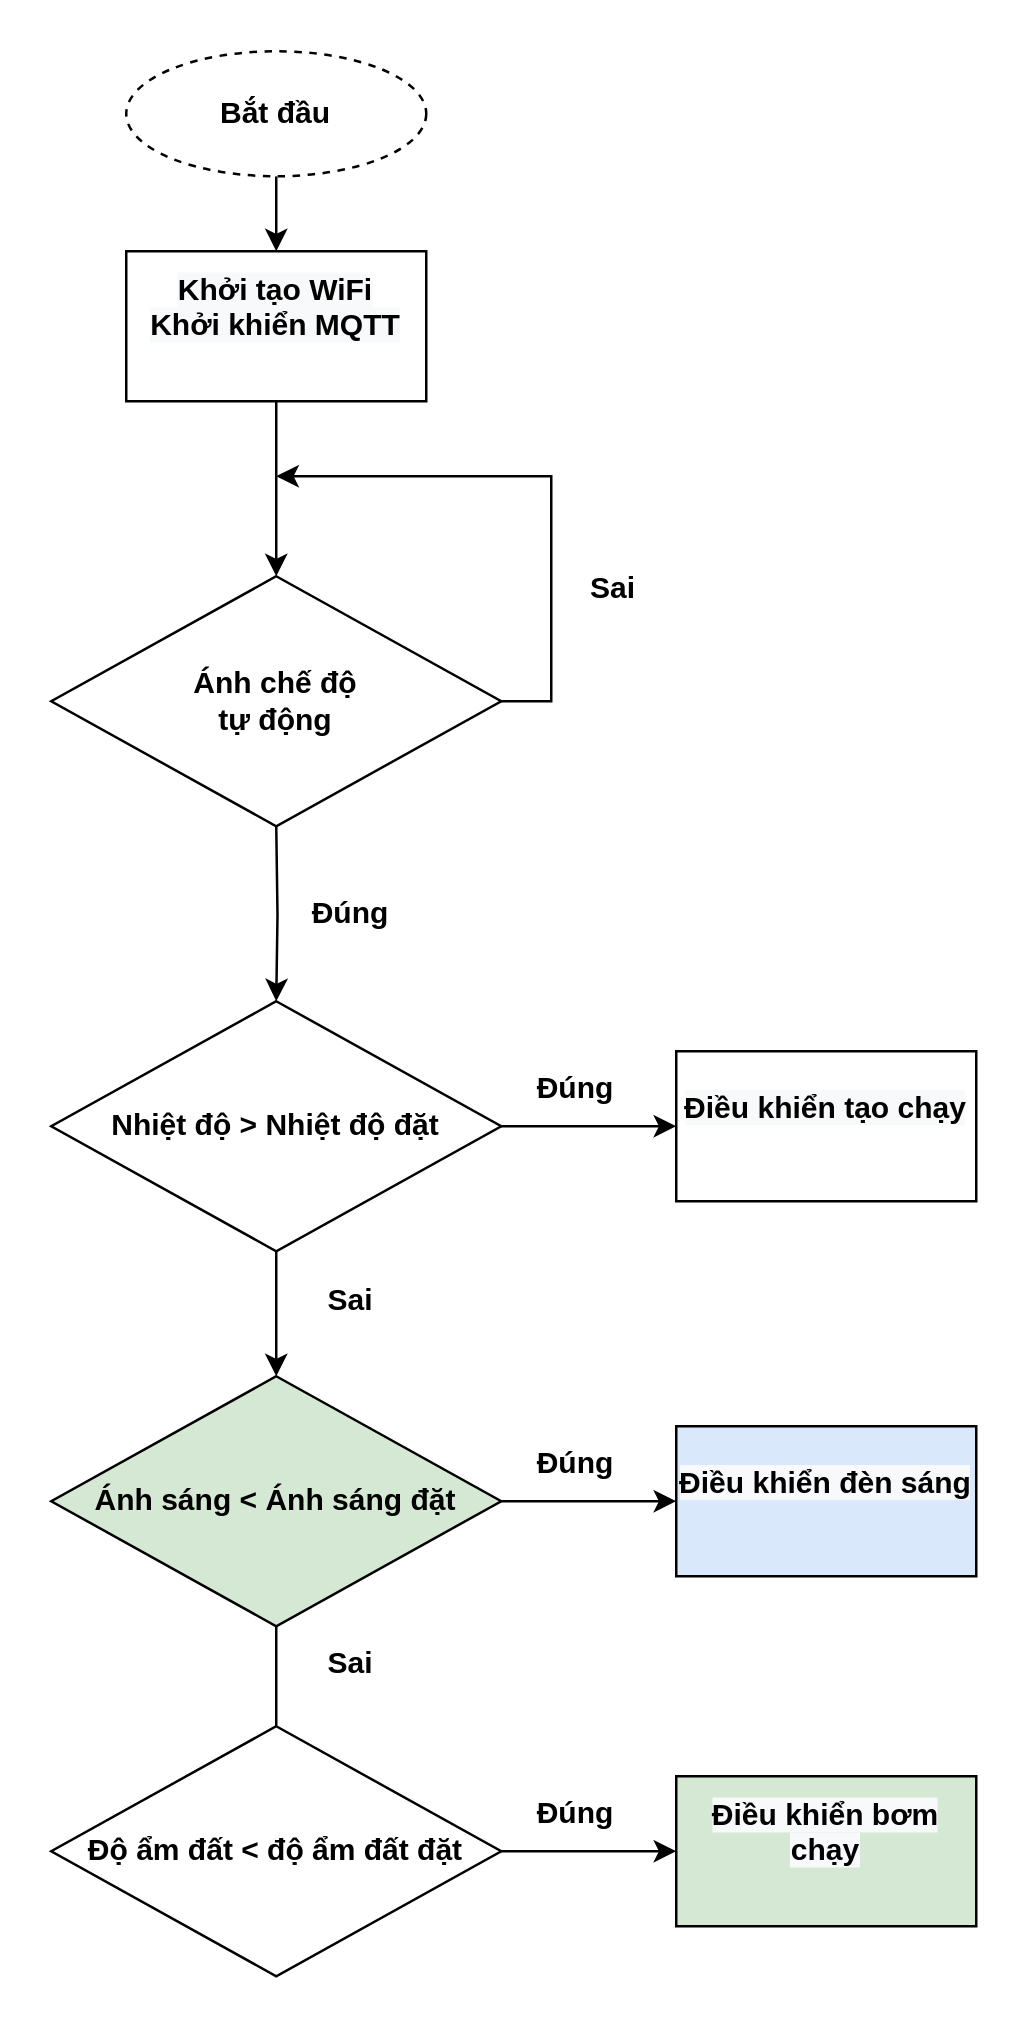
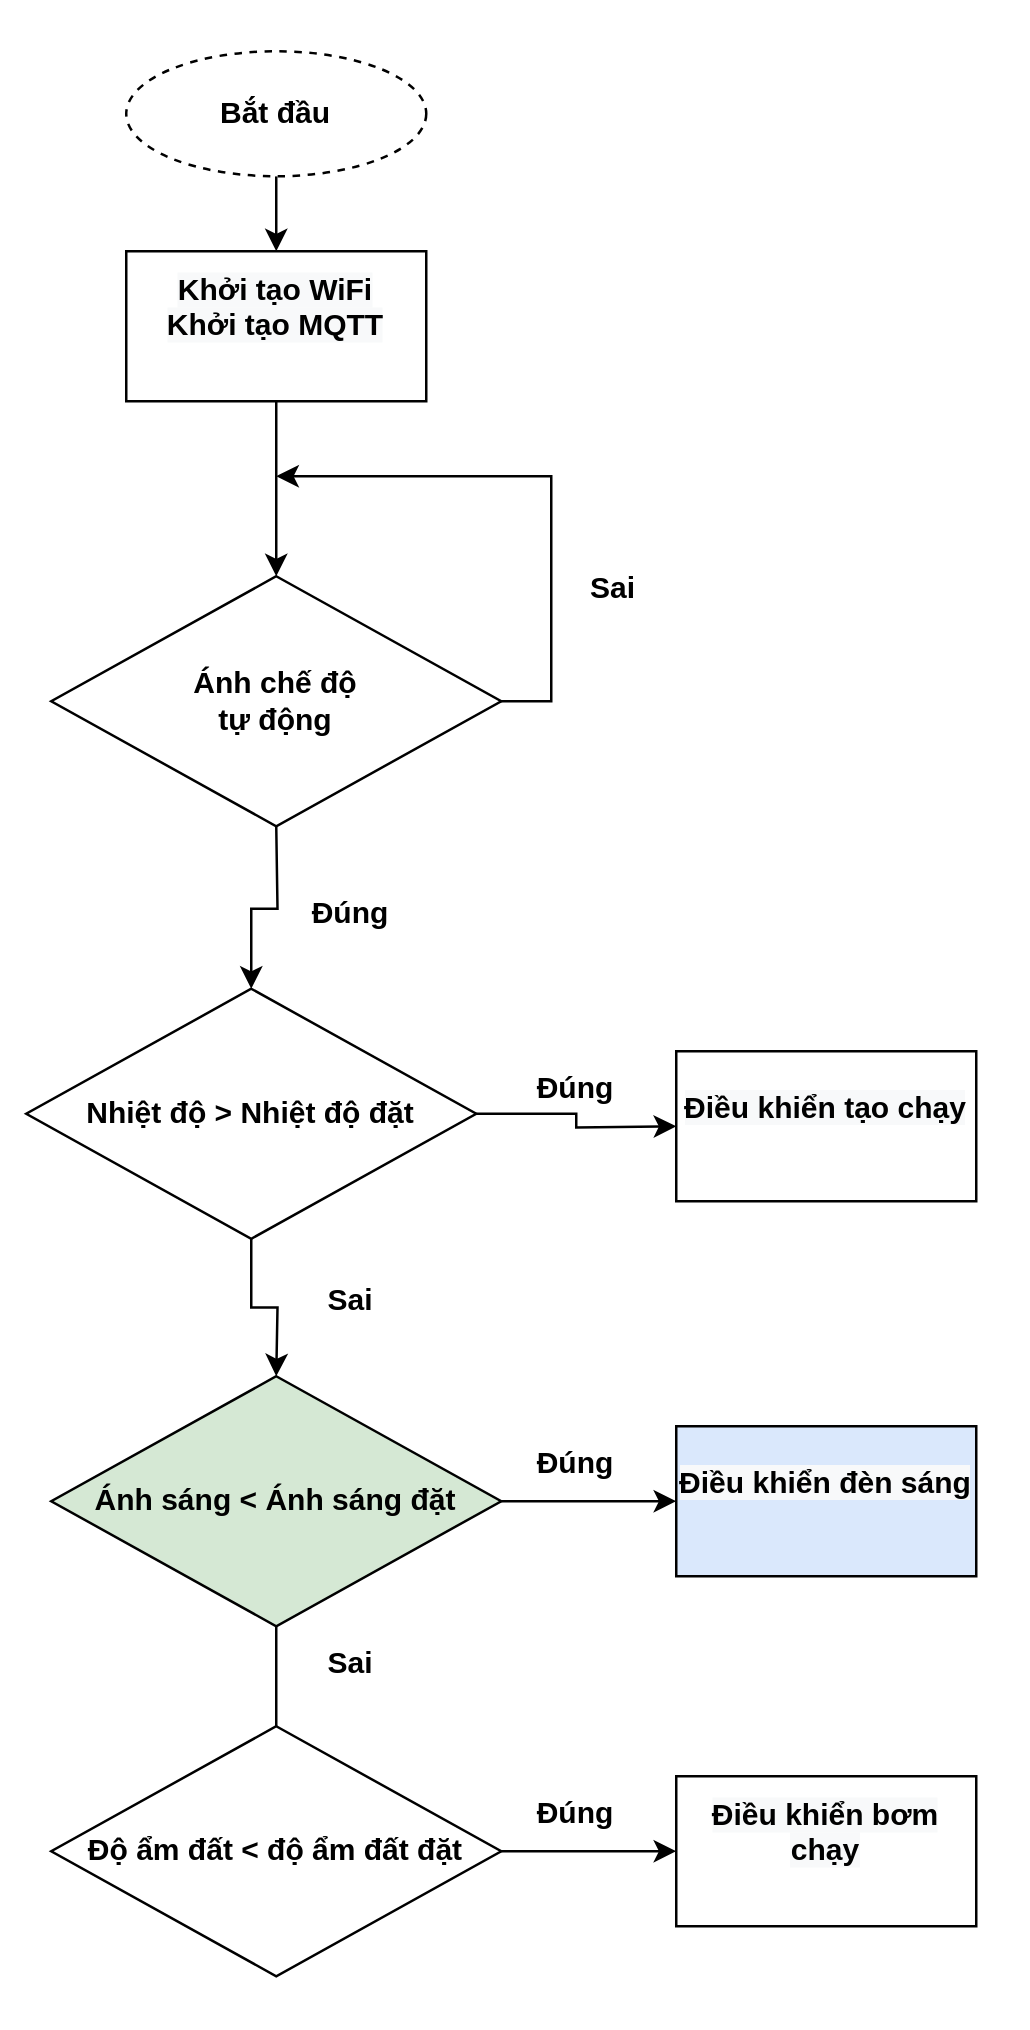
(276, 326) -> (276, 326)
(276, 1126) -> (251, 1114)
(826, 1851) -> (826, 1851)
